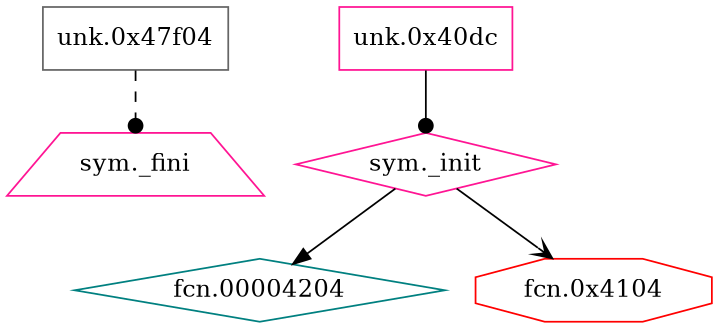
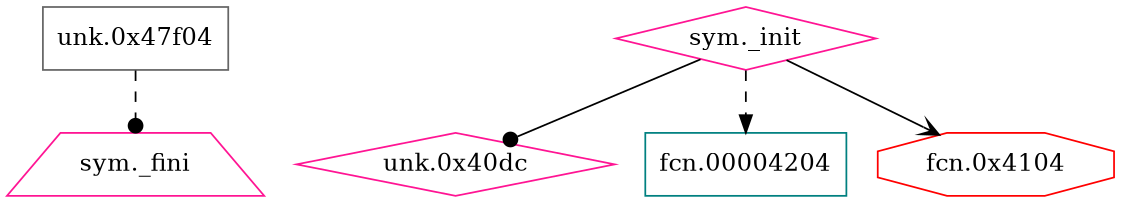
(426, 38) -> (456, 164)
(426, 95) -> (609, 98)
(351, 221) -> (746, 93)
(260, 290) -> (746, 164)
